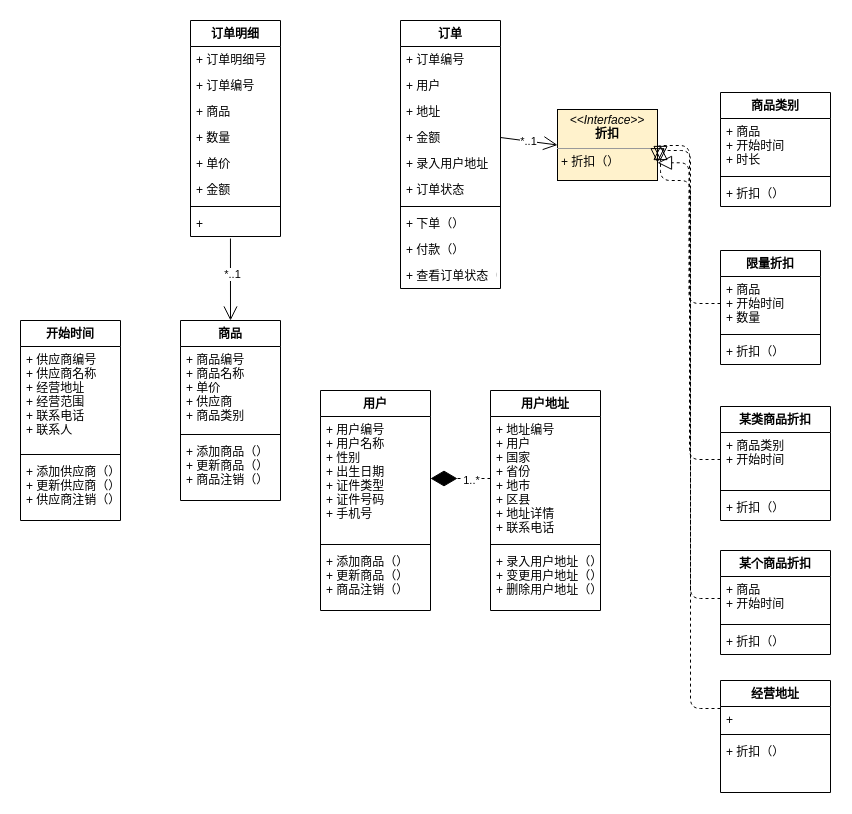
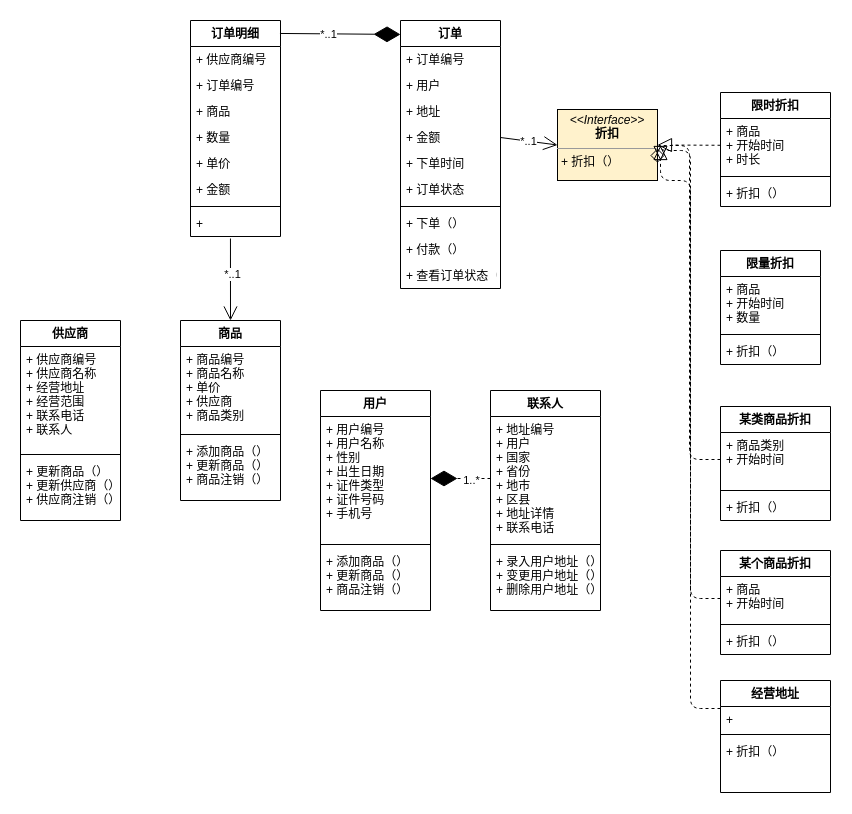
none -> (302, 34)
(231, 60) -> (231, 60)
(775, 106) -> (775, 106)
none -> (702, 145)
(662, 146) -> (662, 146)
(447, 164) -> (435, 164)
(706, 304) -> none
(70, 334) -> (70, 334)
(545, 404) -> (545, 404)
(73, 472) -> (67, 472)
